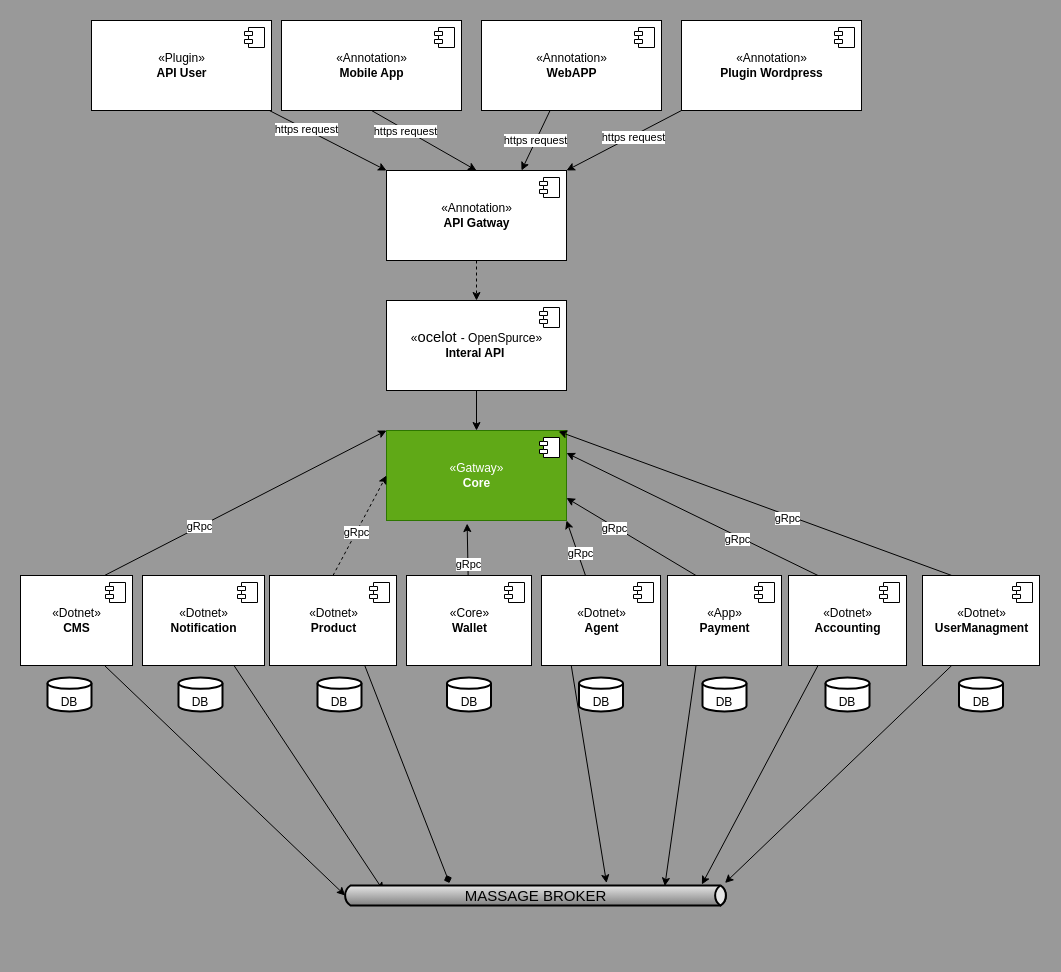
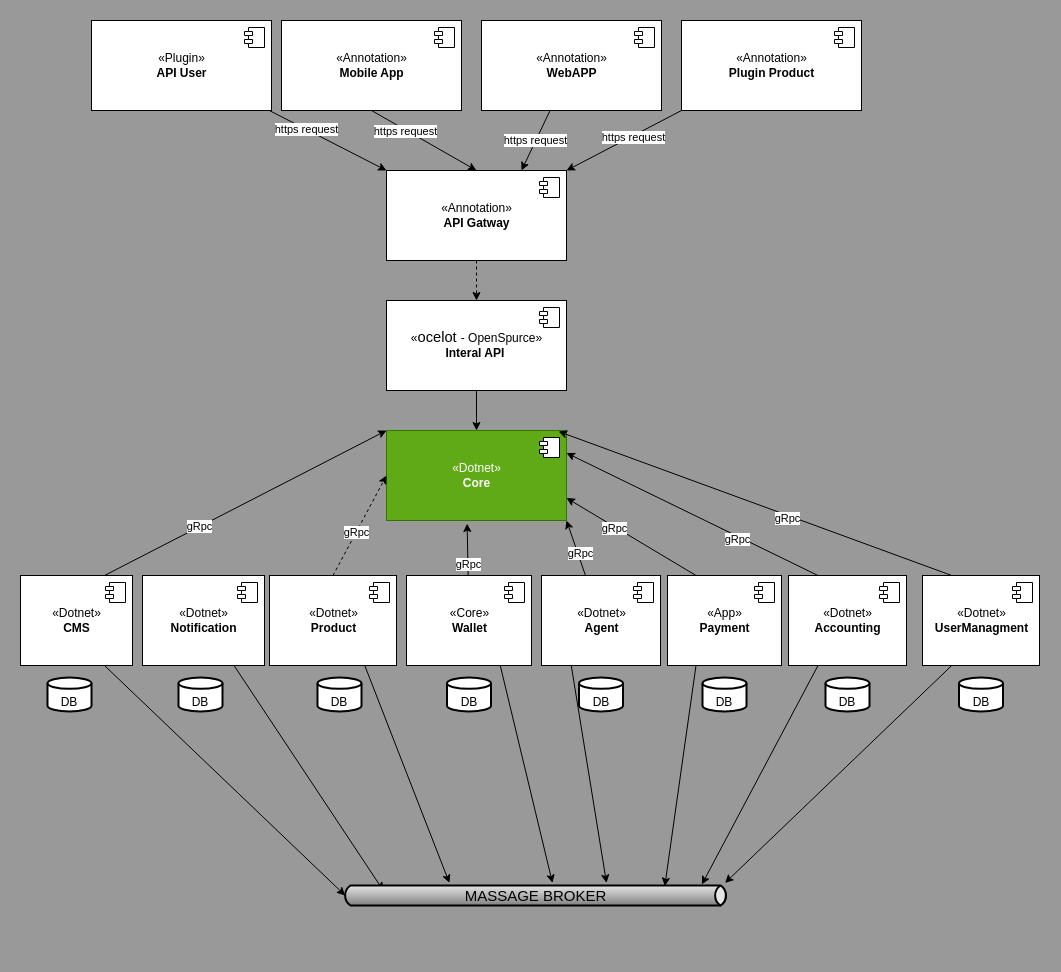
(772, 66) -> (772, 66)
(477, 476) -> (477, 476)
none -> (526, 771)
(446, 874) -> (446, 875)
